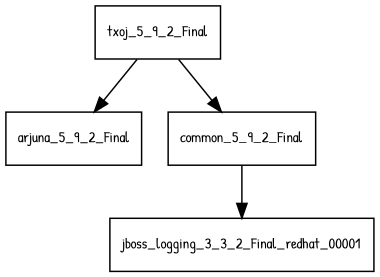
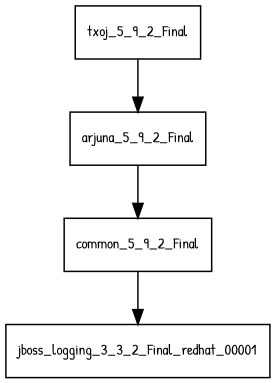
(195, 80) -> (138, 185)
